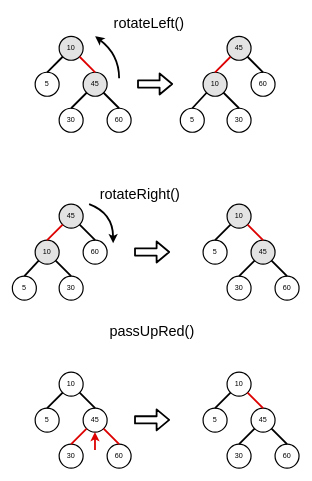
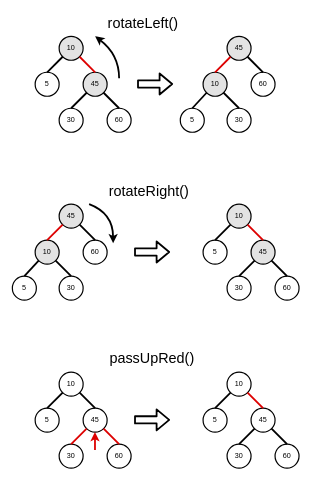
(149, 23) -> (143, 23)
(140, 194) -> (149, 191)
(152, 332) -> (152, 359)
